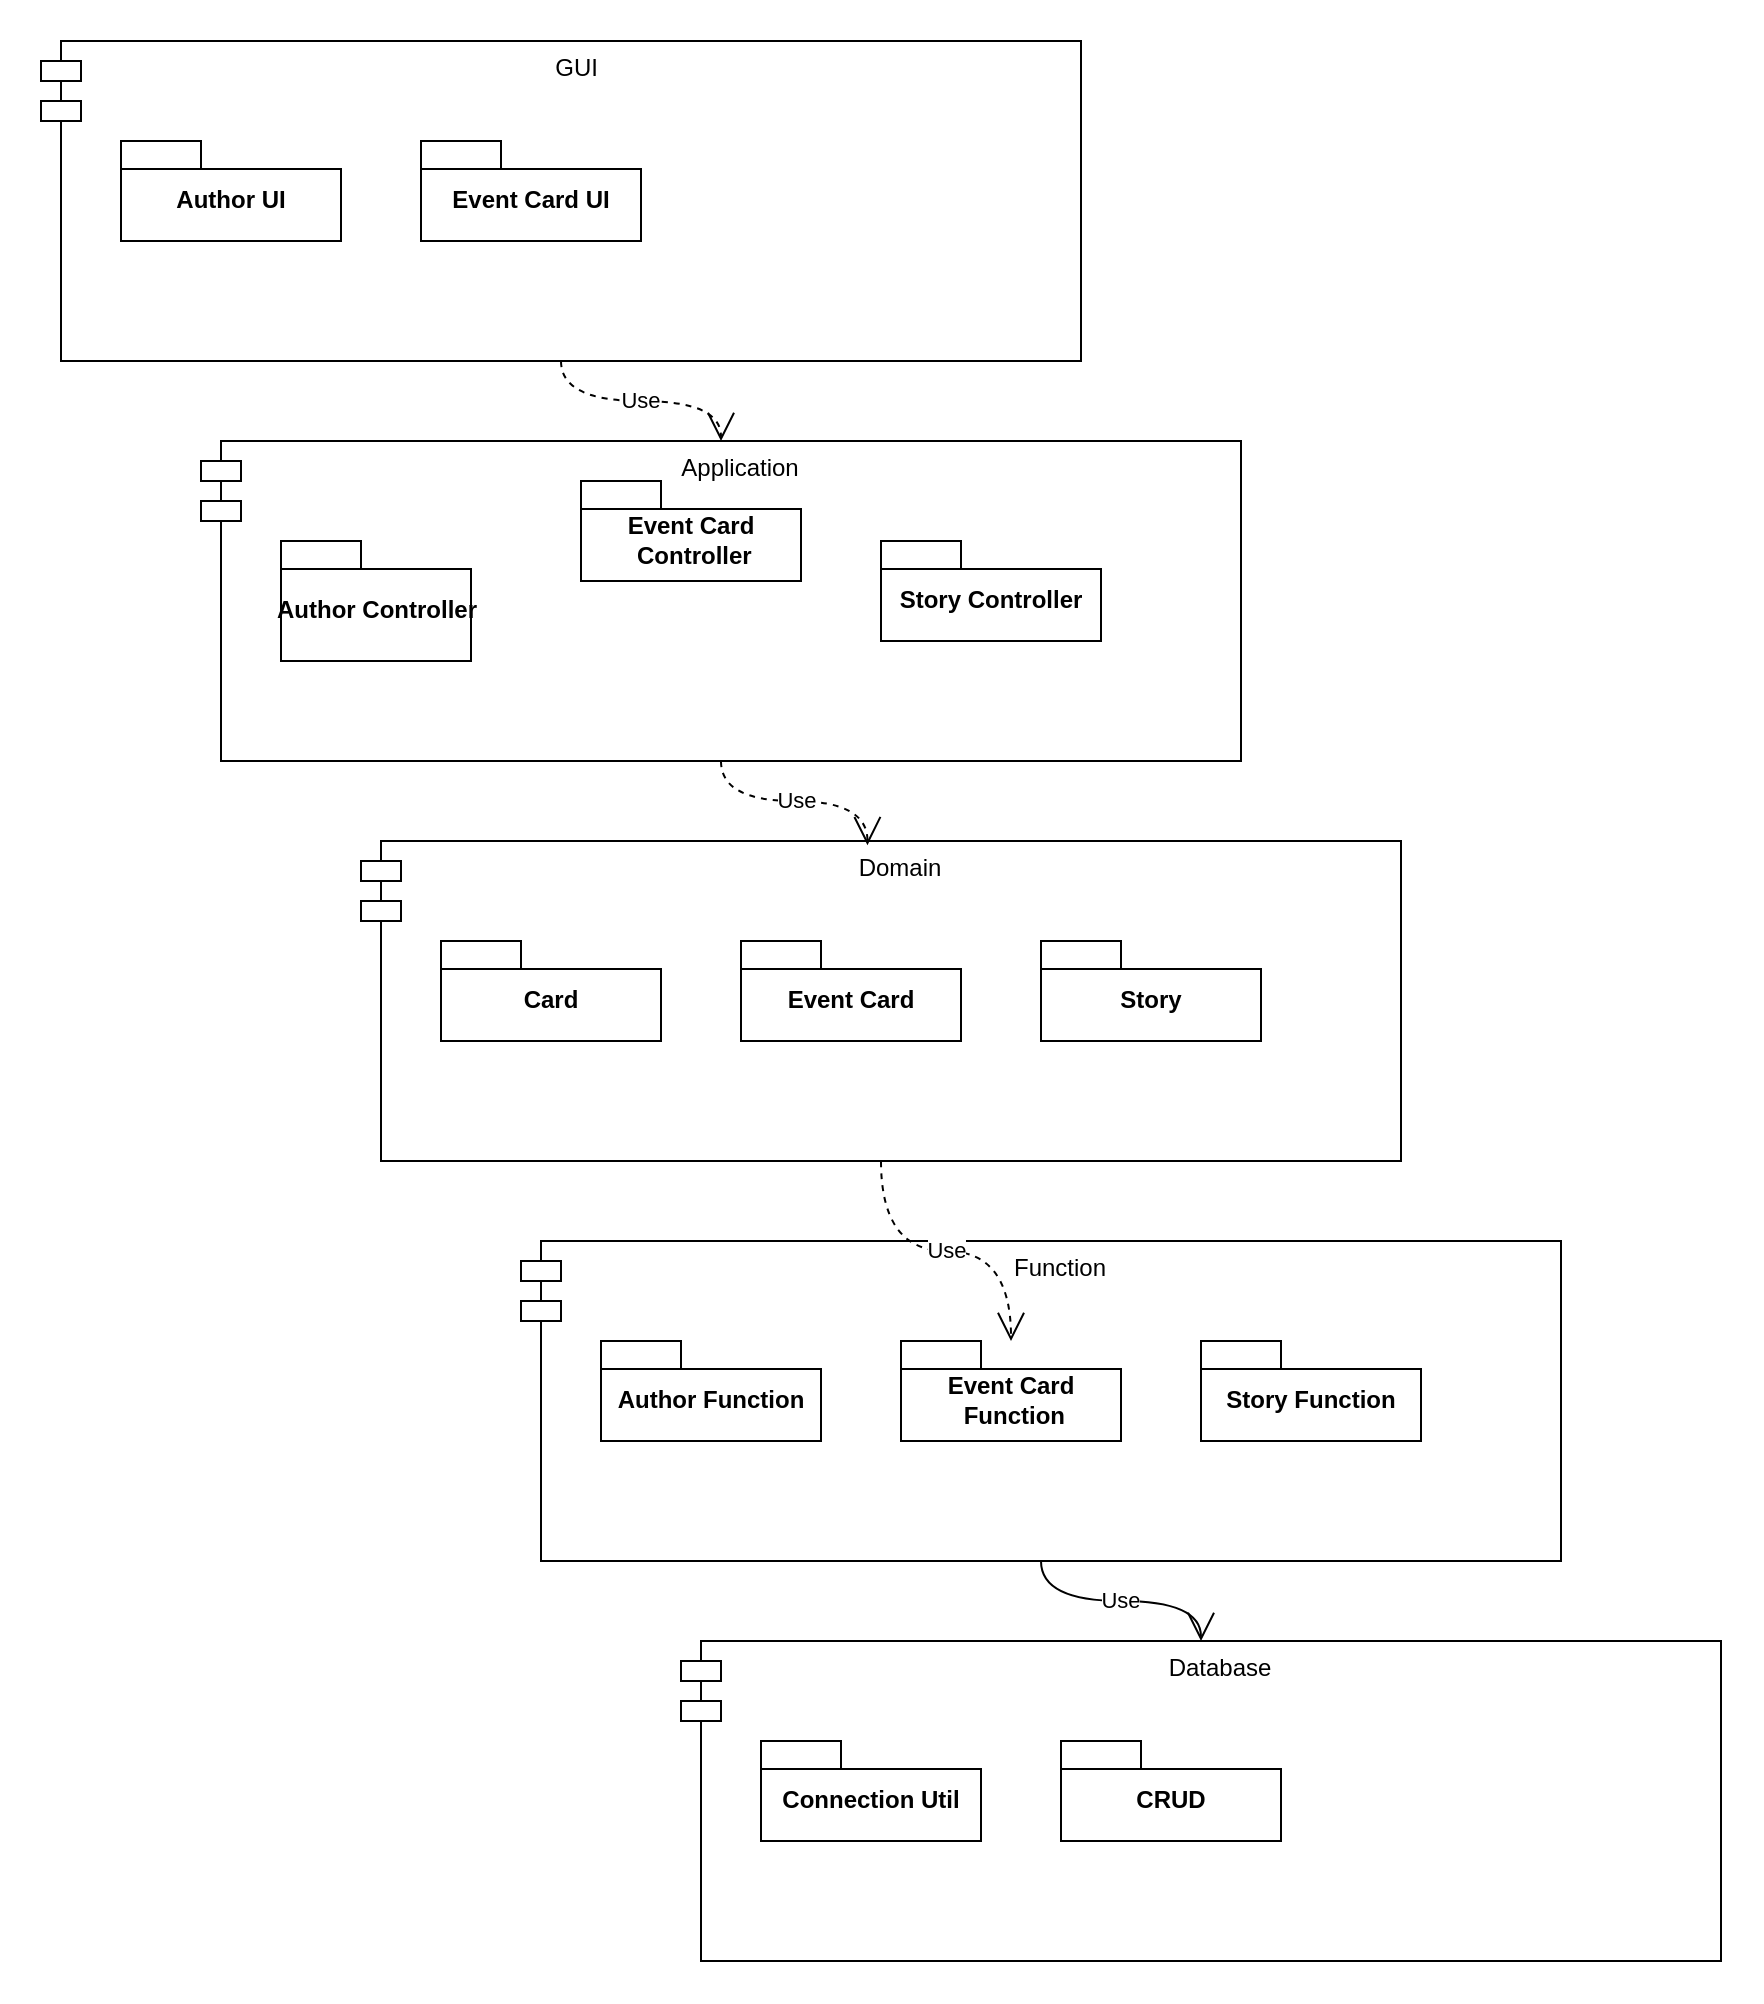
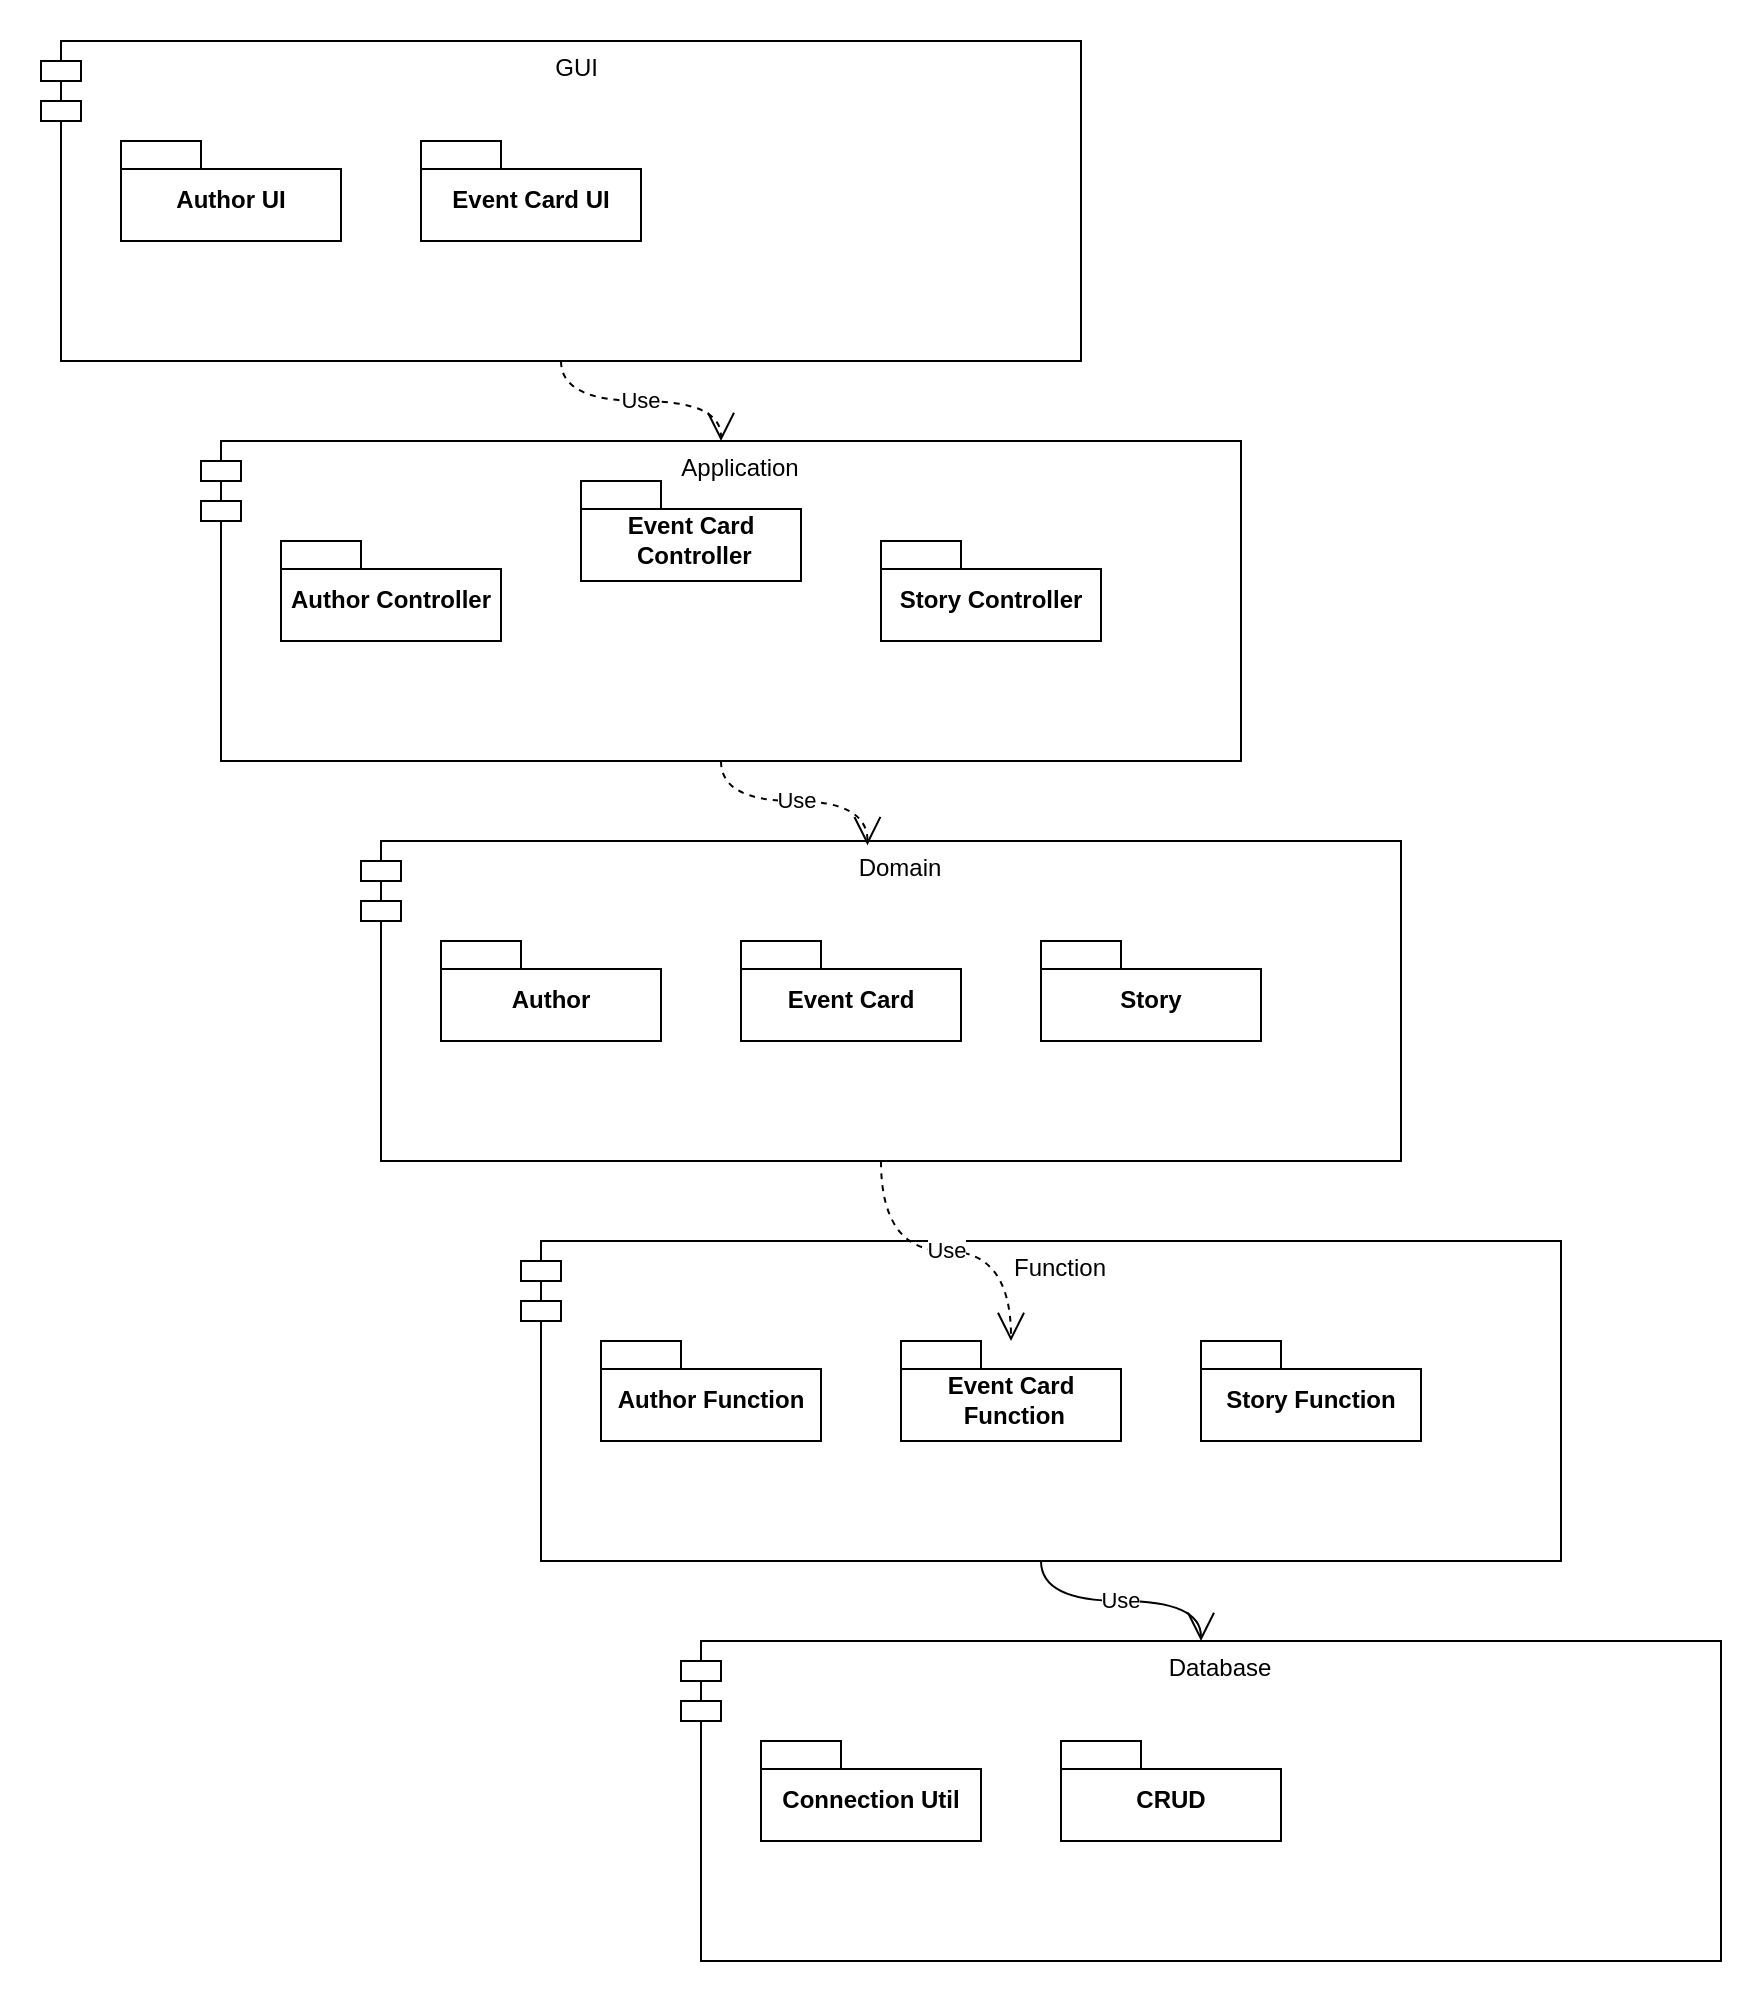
(376, 601) -> (391, 591)
(552, 1001) -> (552, 1001)
